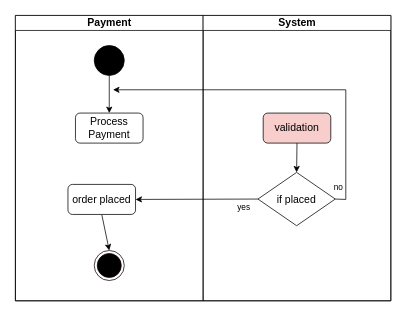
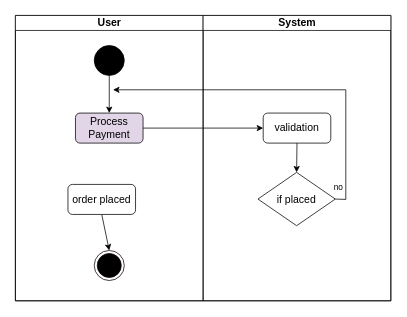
(110, 23) -> (110, 23)
(109, 128) -> (109, 128)
none -> (256, 128)
(297, 128) -> (297, 128)
(181, 199) -> none
